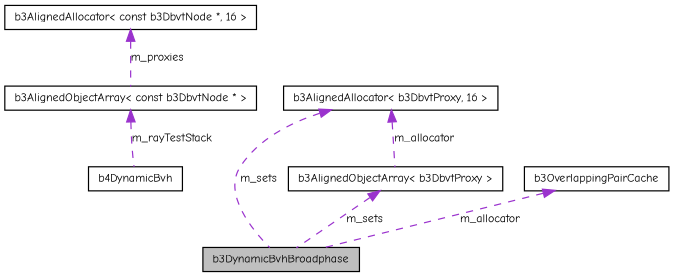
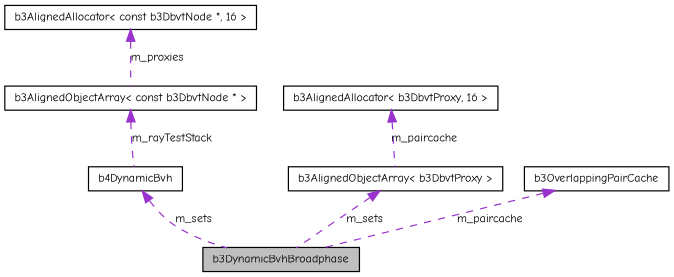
(424, 138) -> (424, 138)
(242, 165) -> (184, 231)
(490, 219) -> (490, 219)
